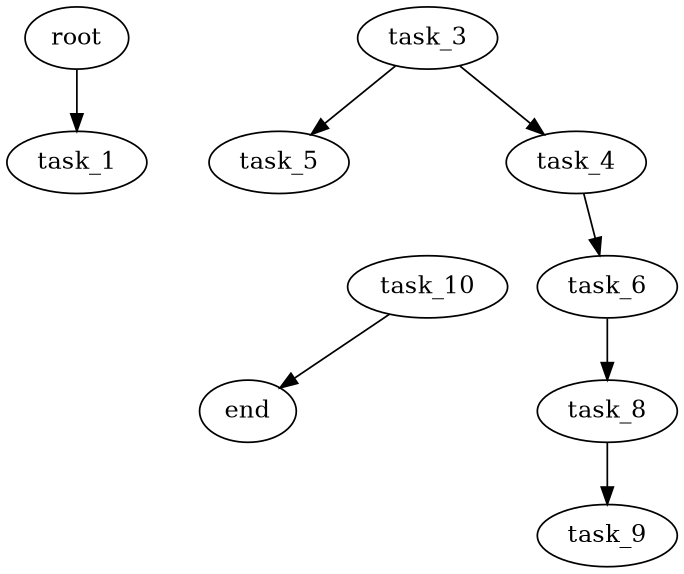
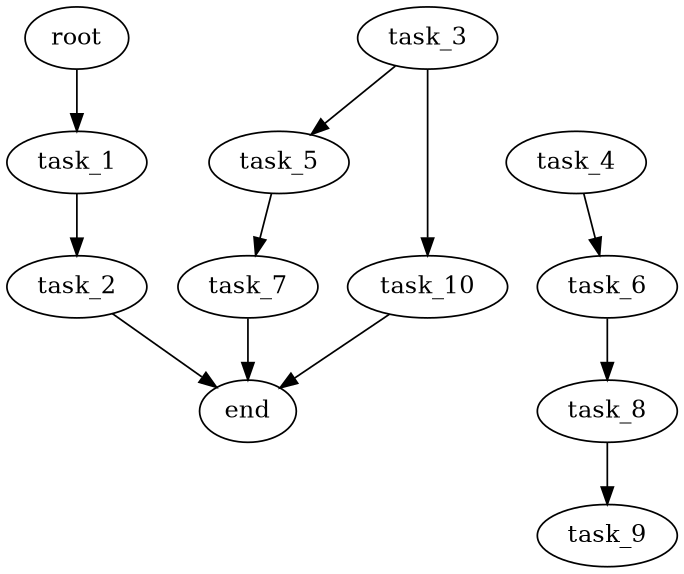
(495, 95) -> (428, 154)
none -> (77, 287)
none -> (248, 287)
